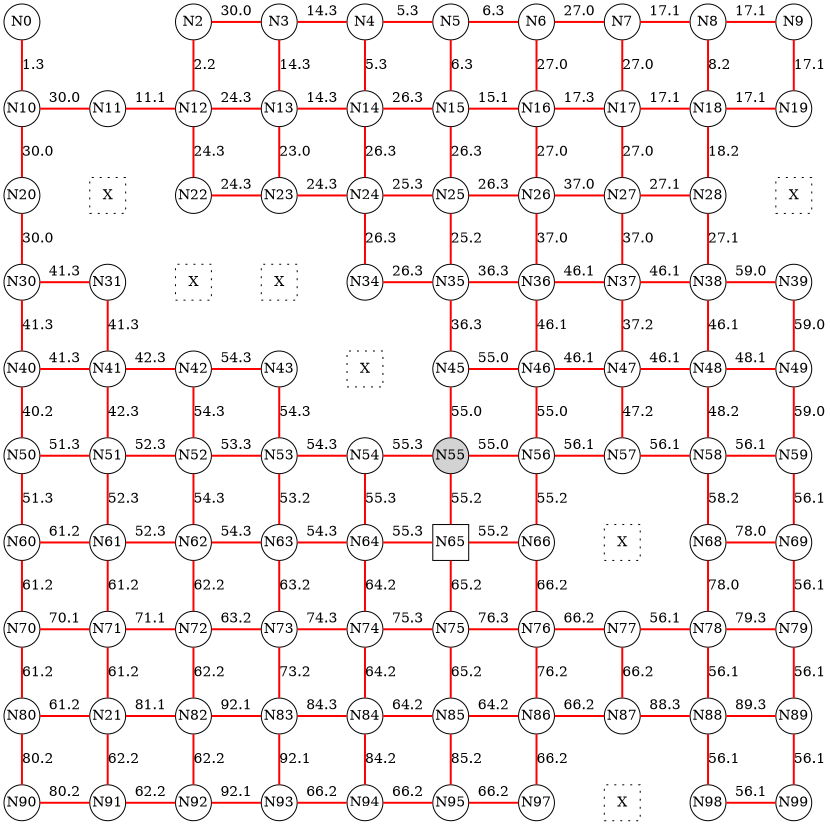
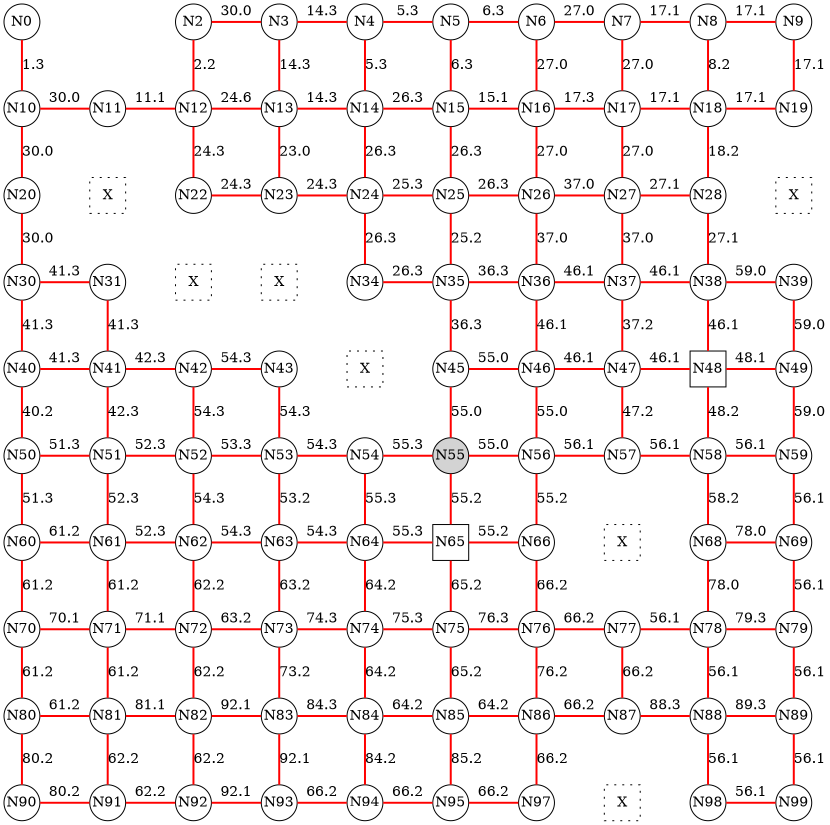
(236, 98) -> (236, 98)
(708, 369) -> (708, 369)
(108, 716) -> (108, 716)
